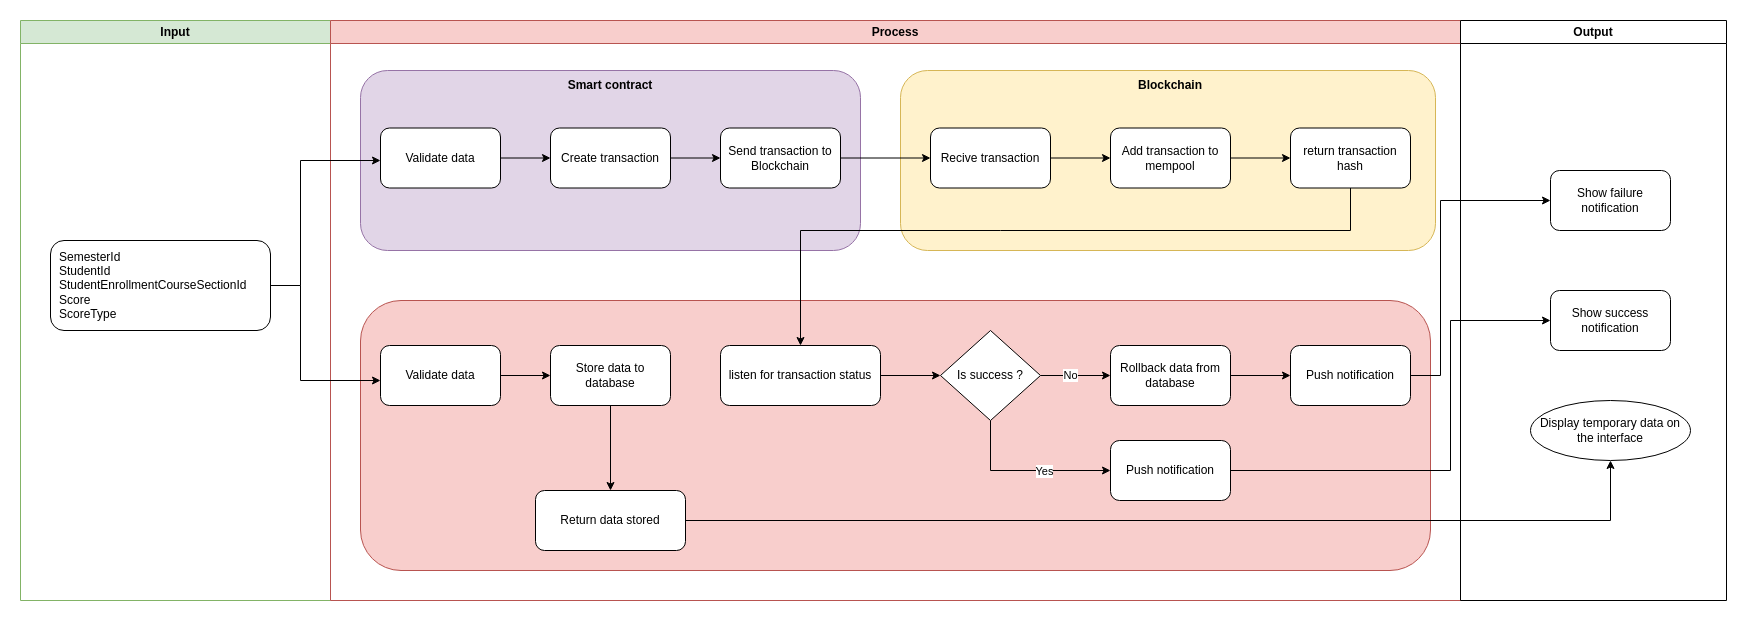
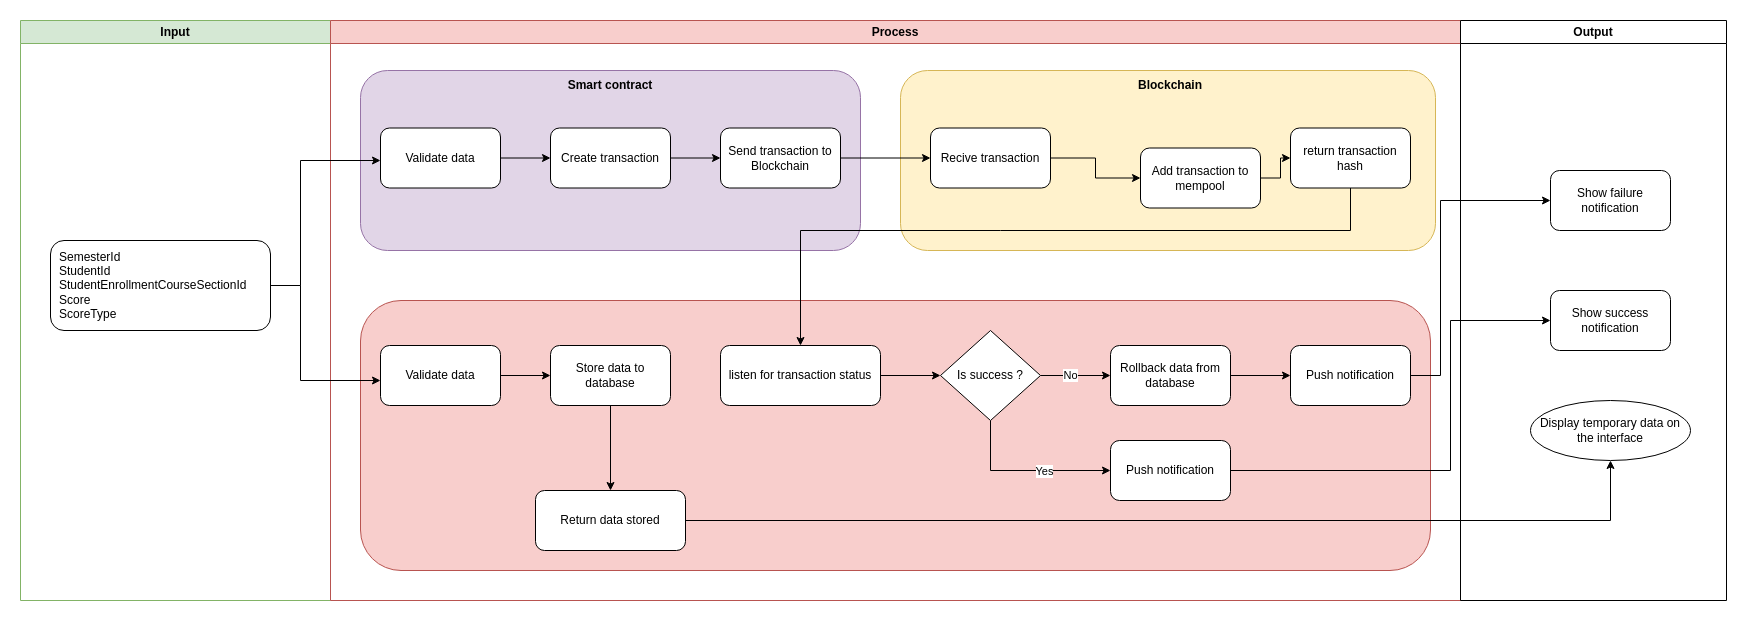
(1171, 158) -> (1201, 178)
